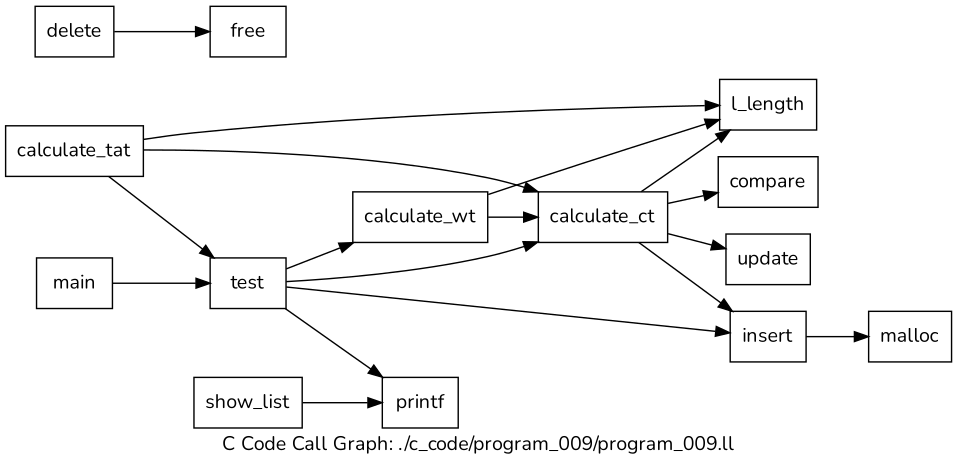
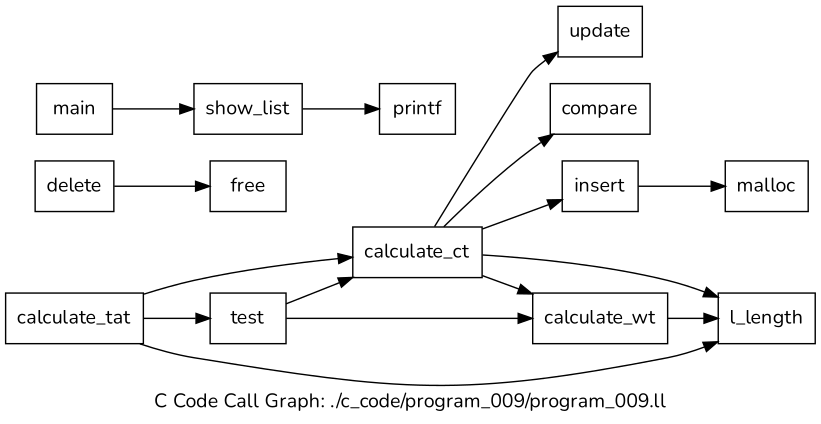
(506, 217) -> (501, 282)
(154, 283) -> (146, 109)
(501, 309) -> none
(328, 339) -> none
